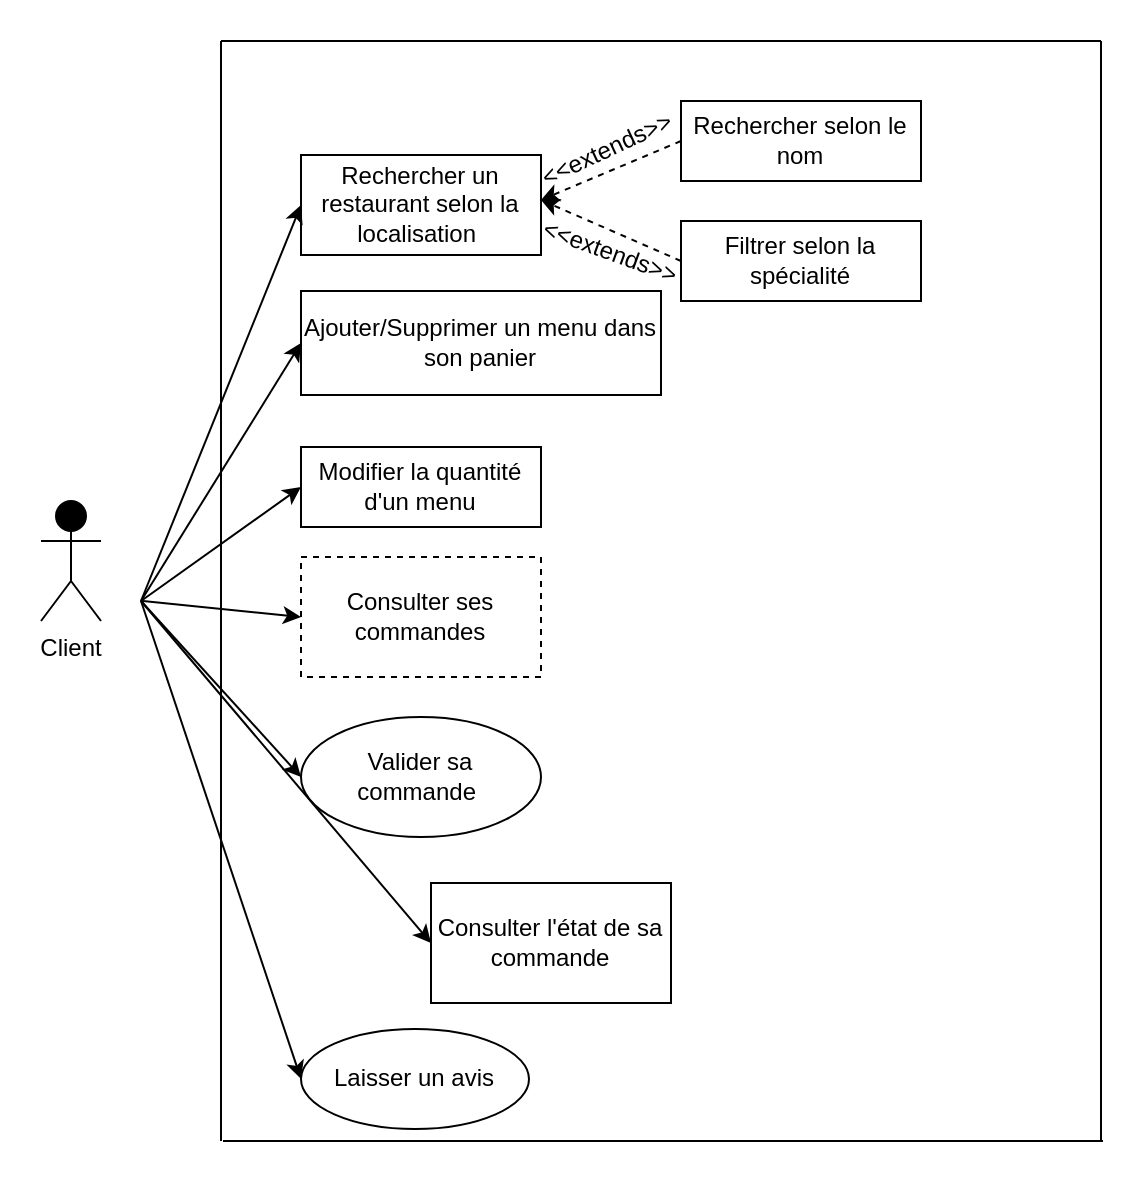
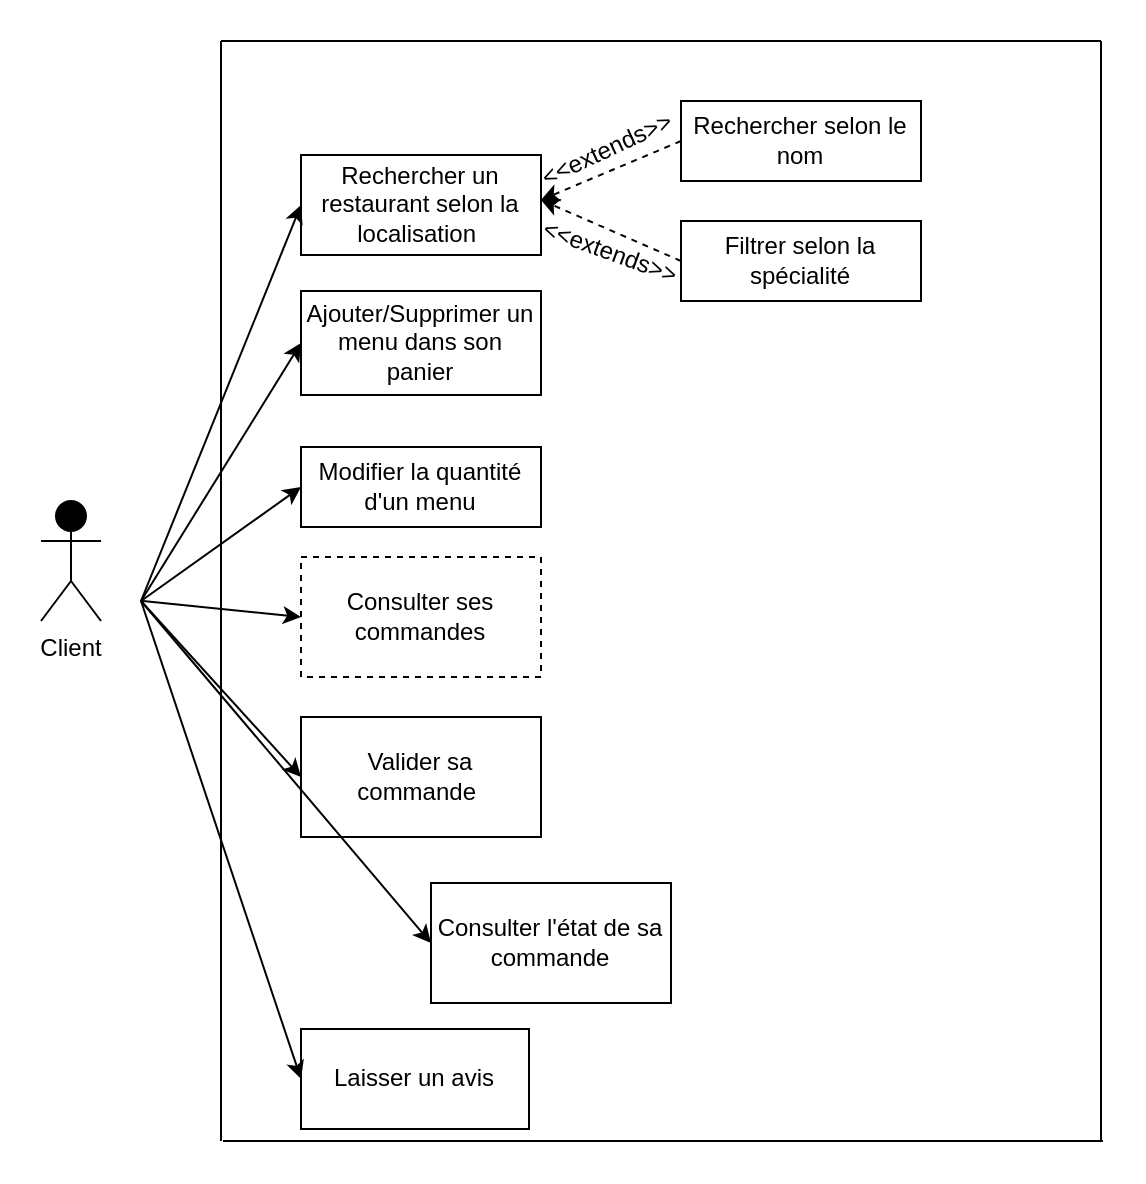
(481, 343) -> (421, 343)
(421, 777) -> (421, 777)
(415, 1079) -> (415, 1079)
